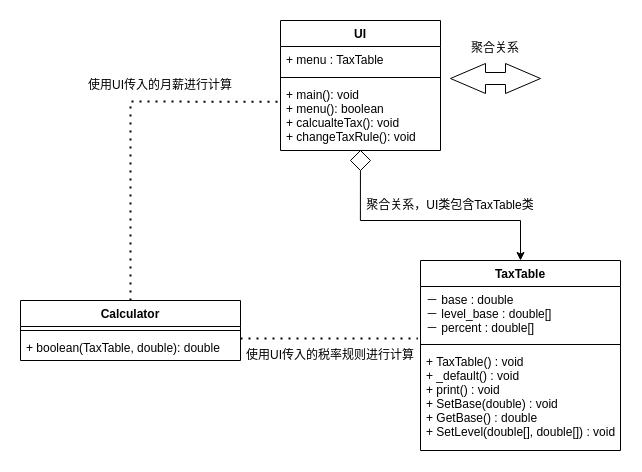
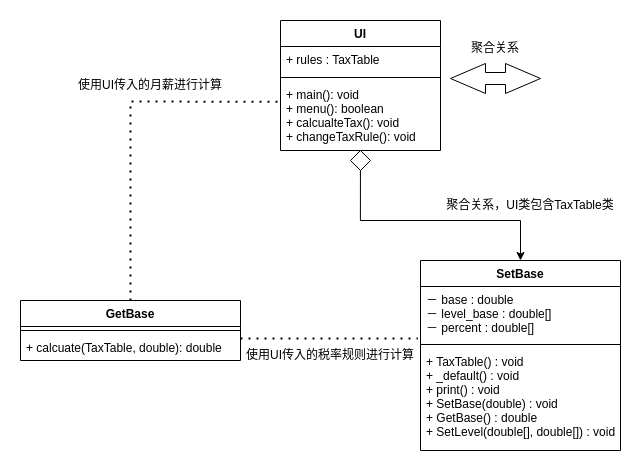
(335, 60) -> (337, 60)
(161, 86) -> (151, 86)
(451, 206) -> (531, 206)
(520, 274) -> (520, 274)
(130, 314) -> (130, 314)
(130, 348) -> (133, 348)
